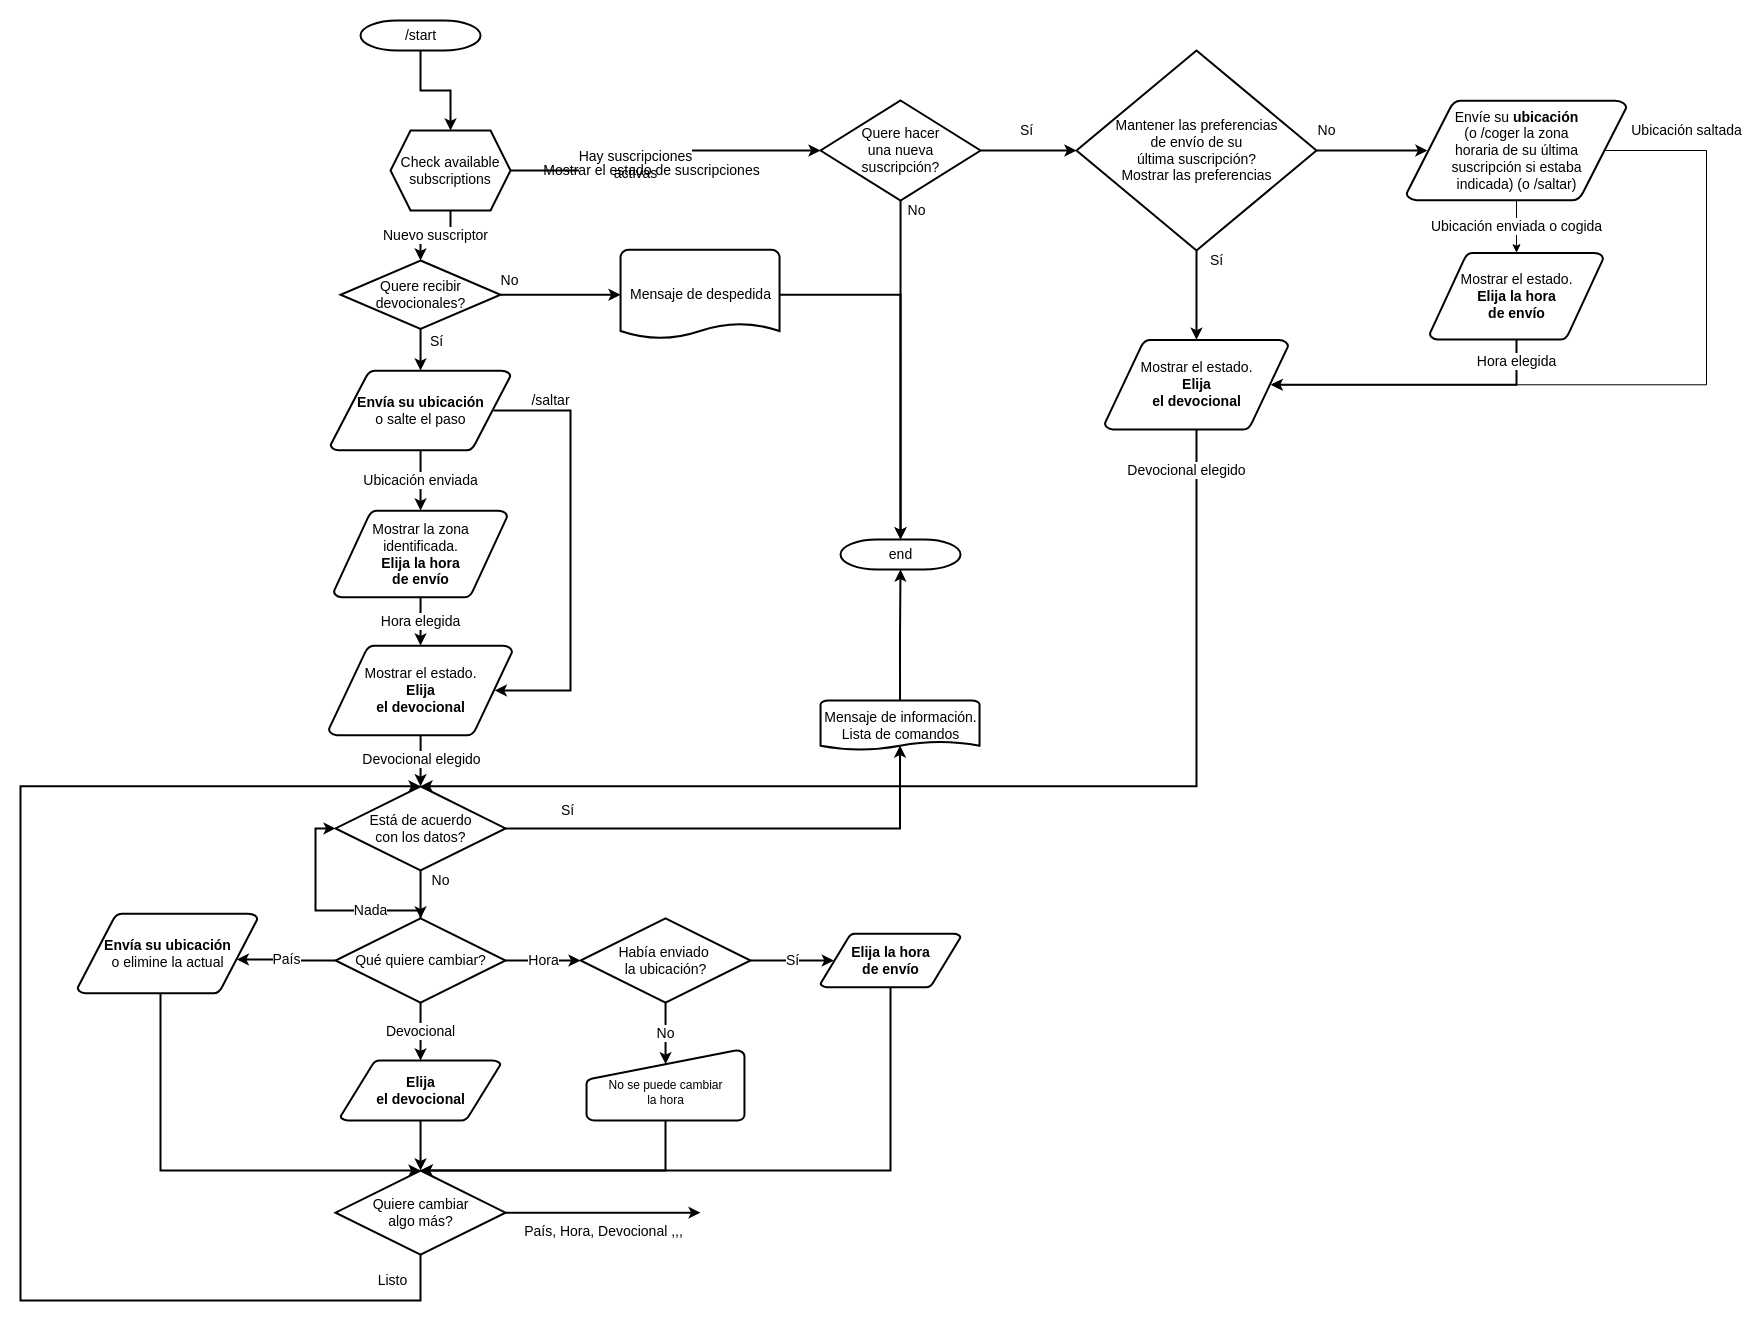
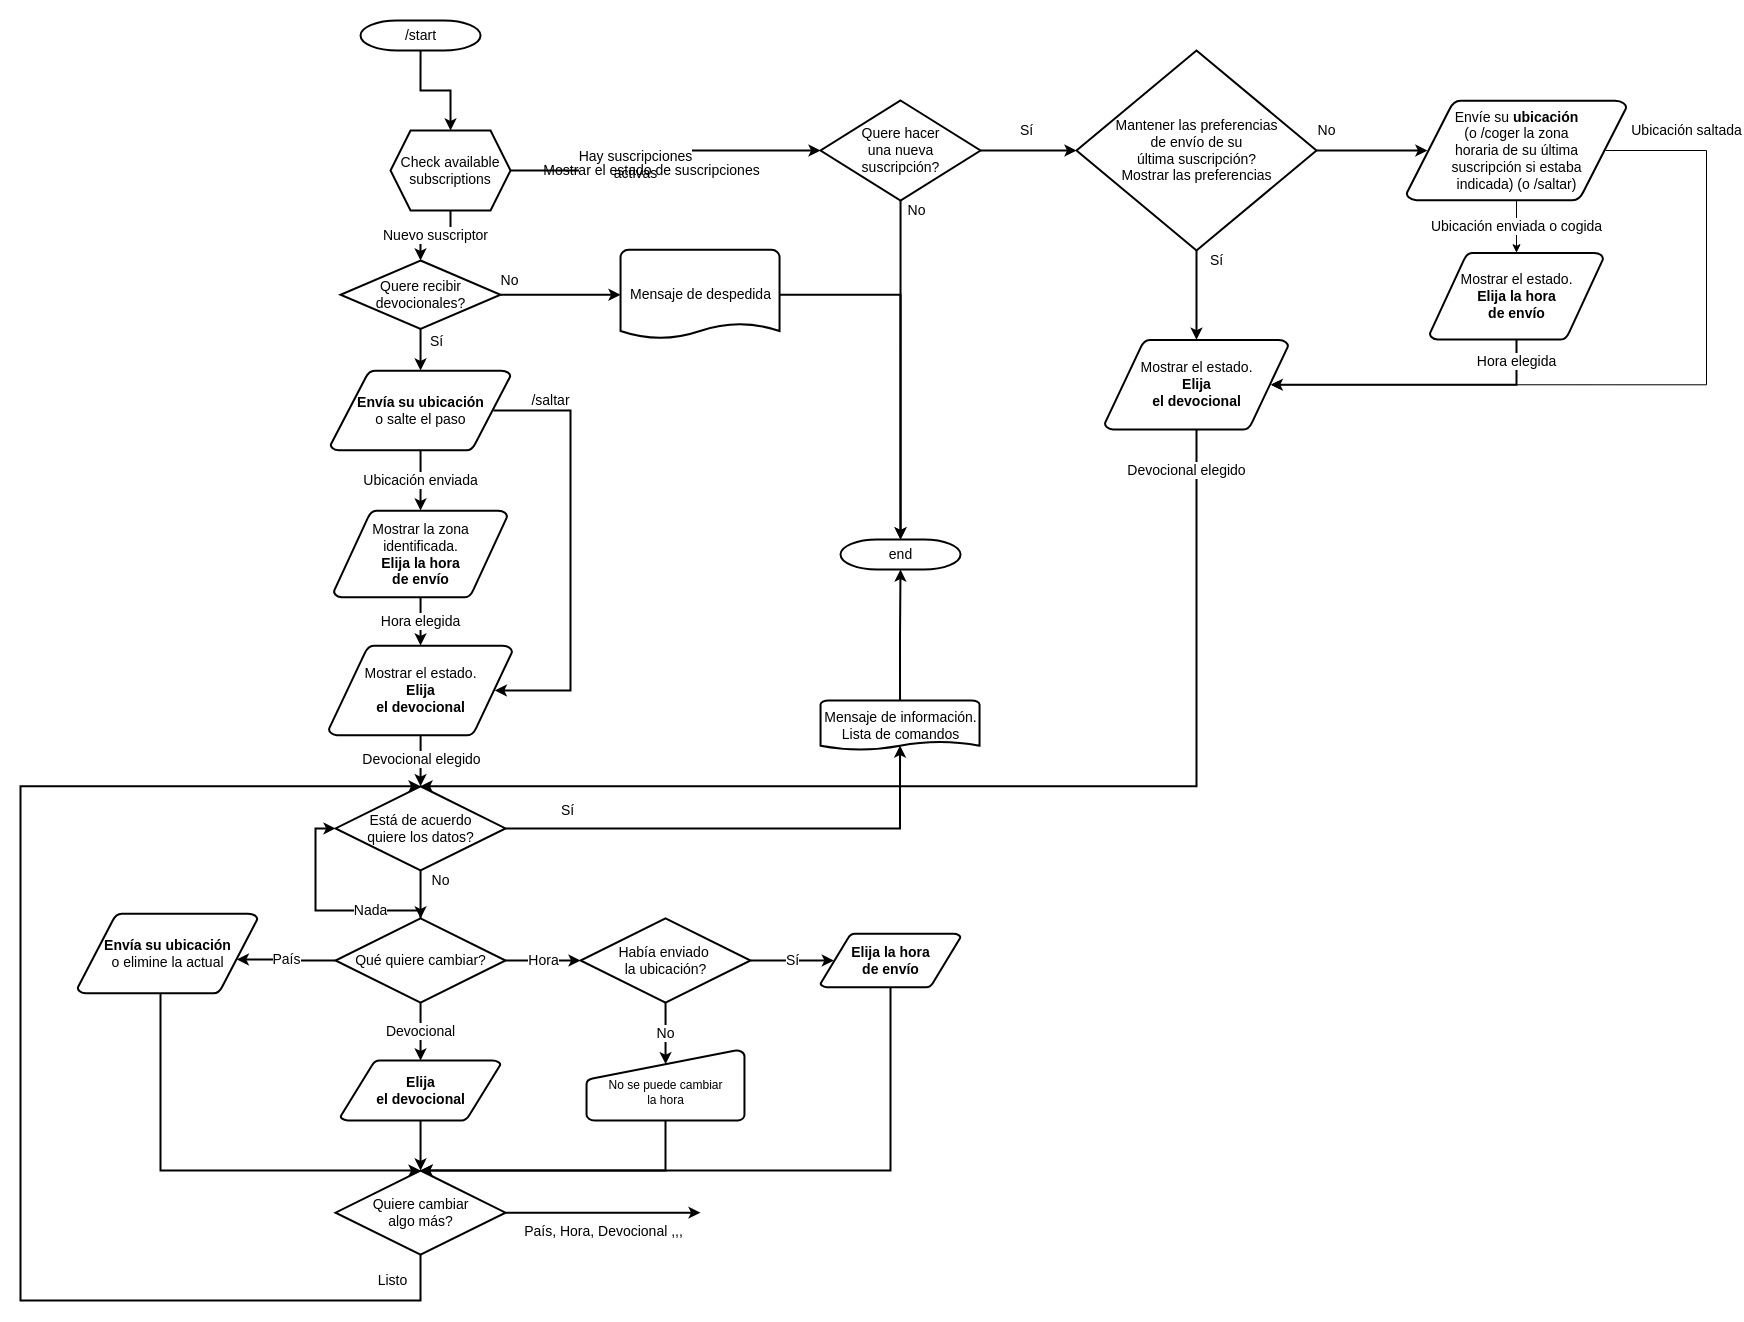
(421, 829) -> (421, 829)
